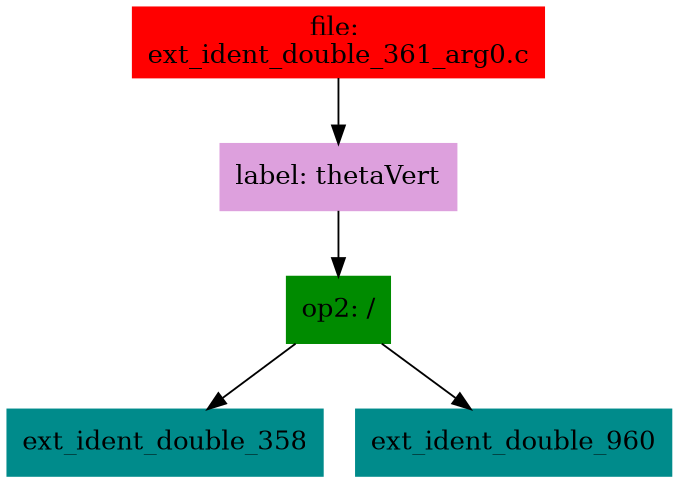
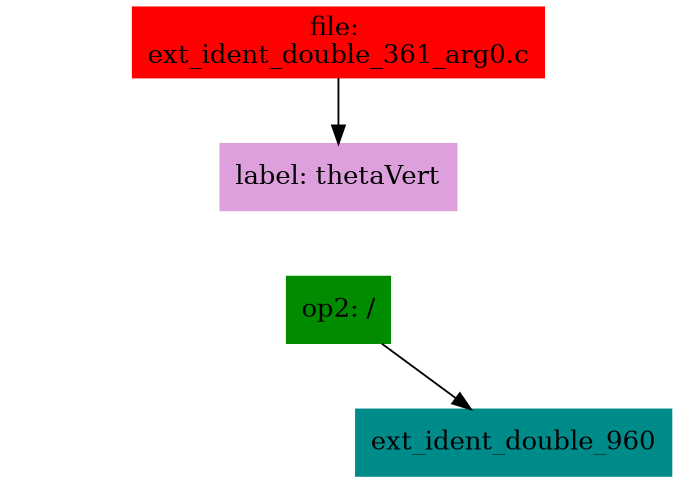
(338, 234) -> none
(165, 443) -> none
